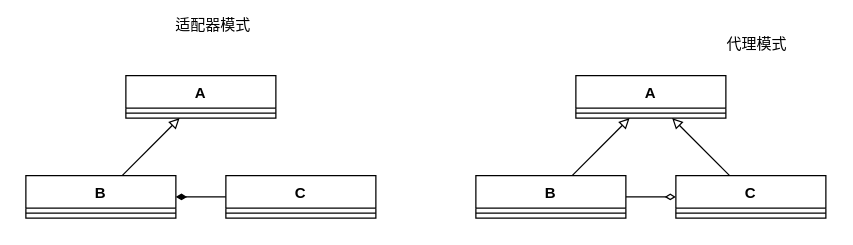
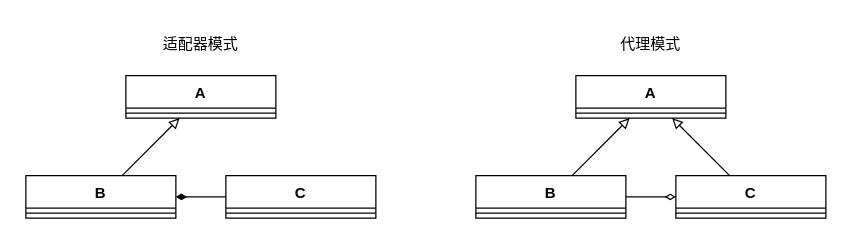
(213, 26) -> (201, 44)
(757, 44) -> (651, 44)
